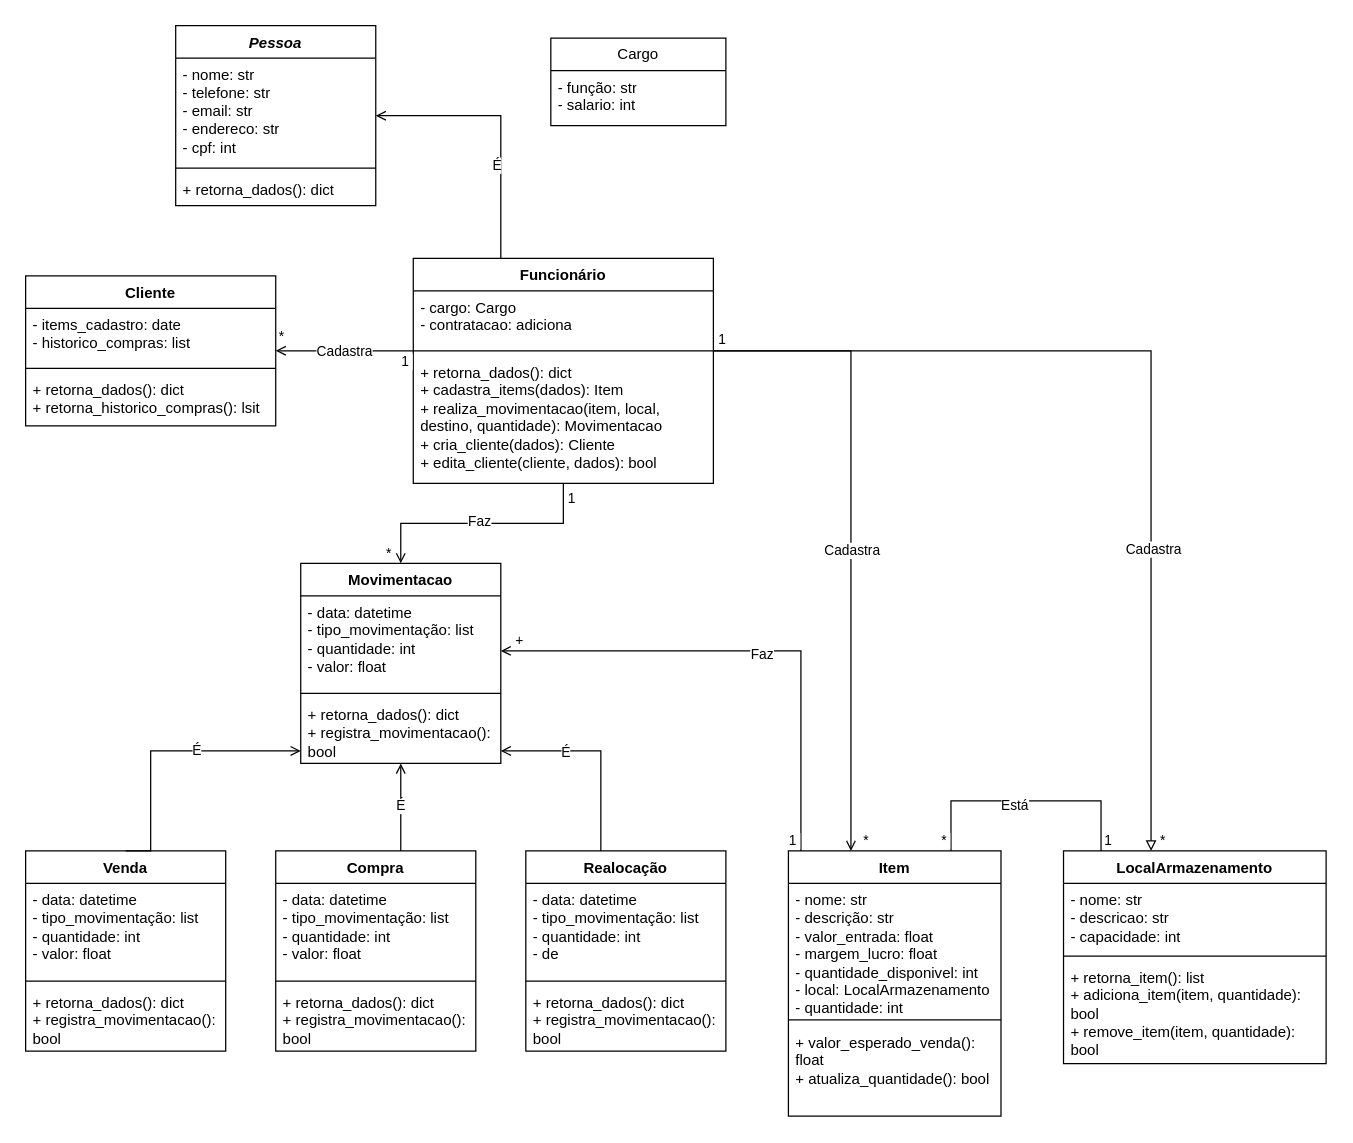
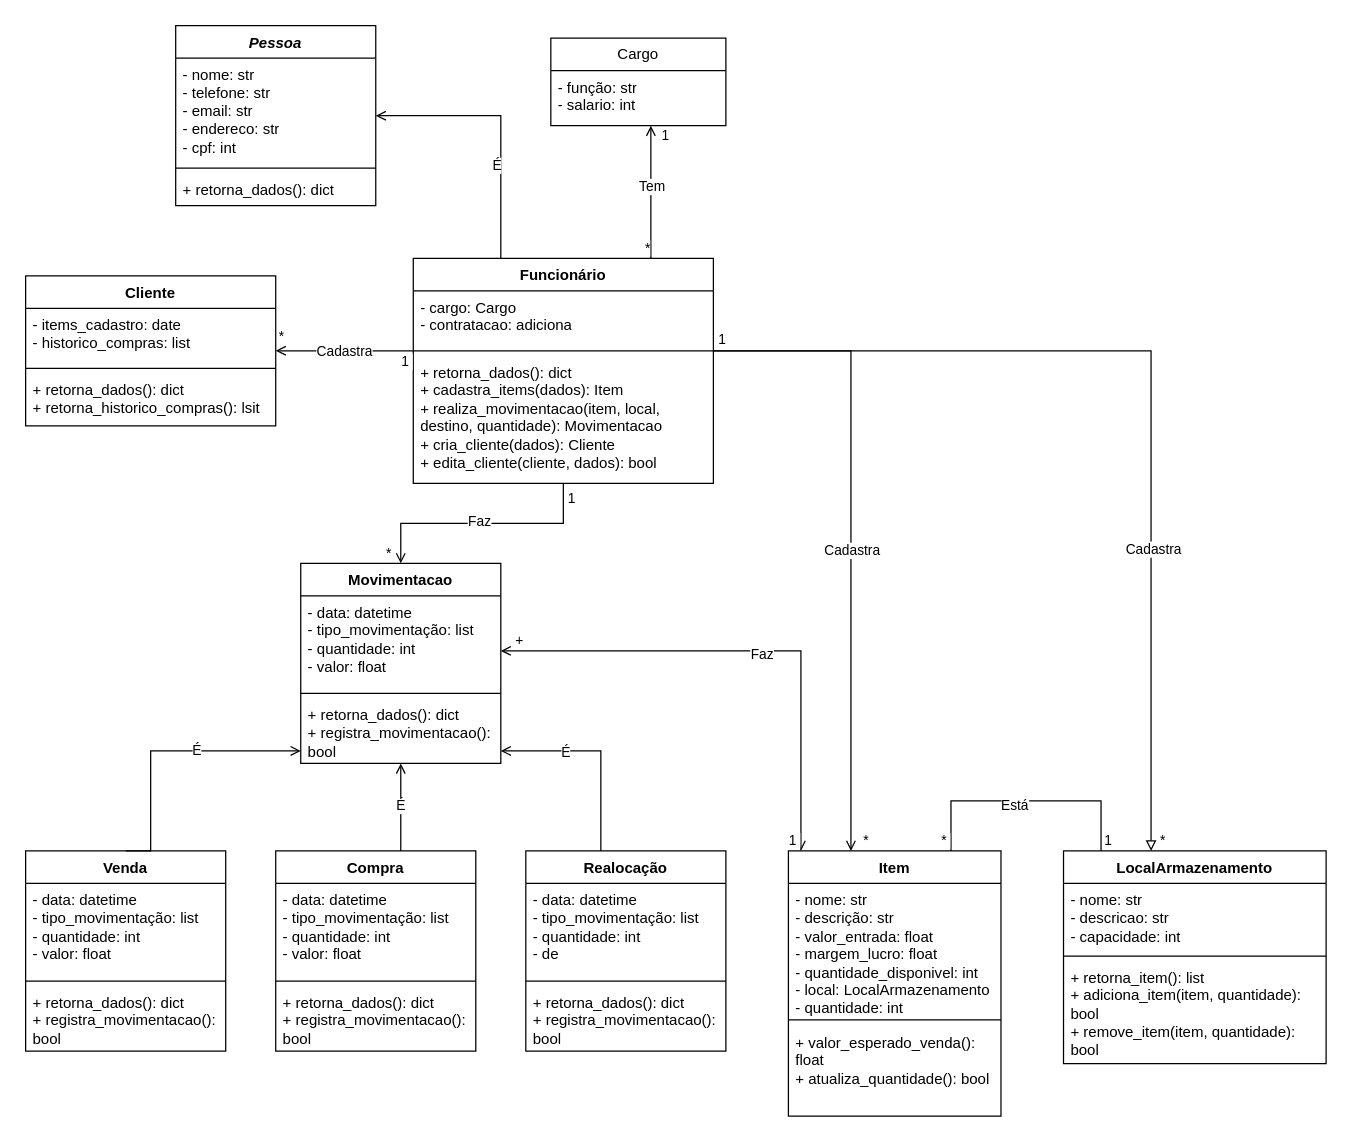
none -> (651, 193)
(801, 845) -> (801, 844)
